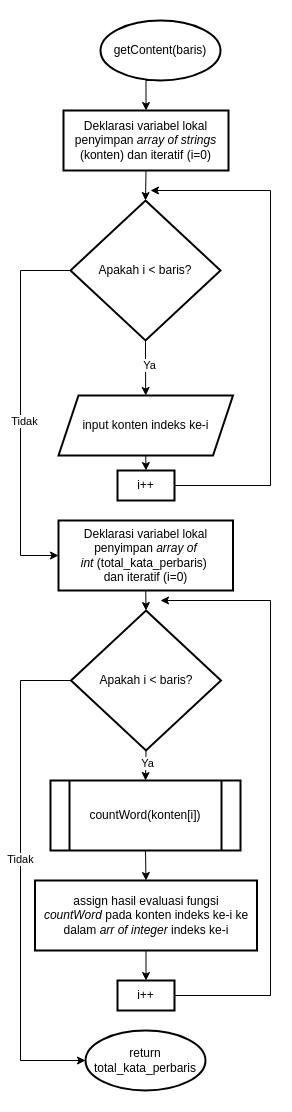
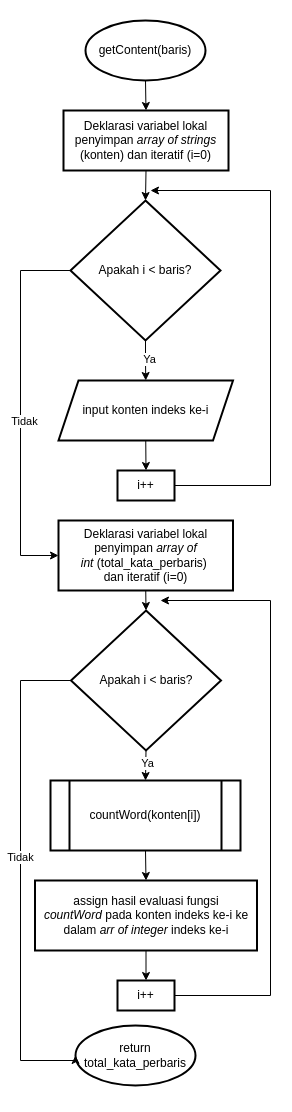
(161, 51) -> (146, 51)
(146, 426) -> (146, 411)
(146, 1061) -> (136, 1056)
